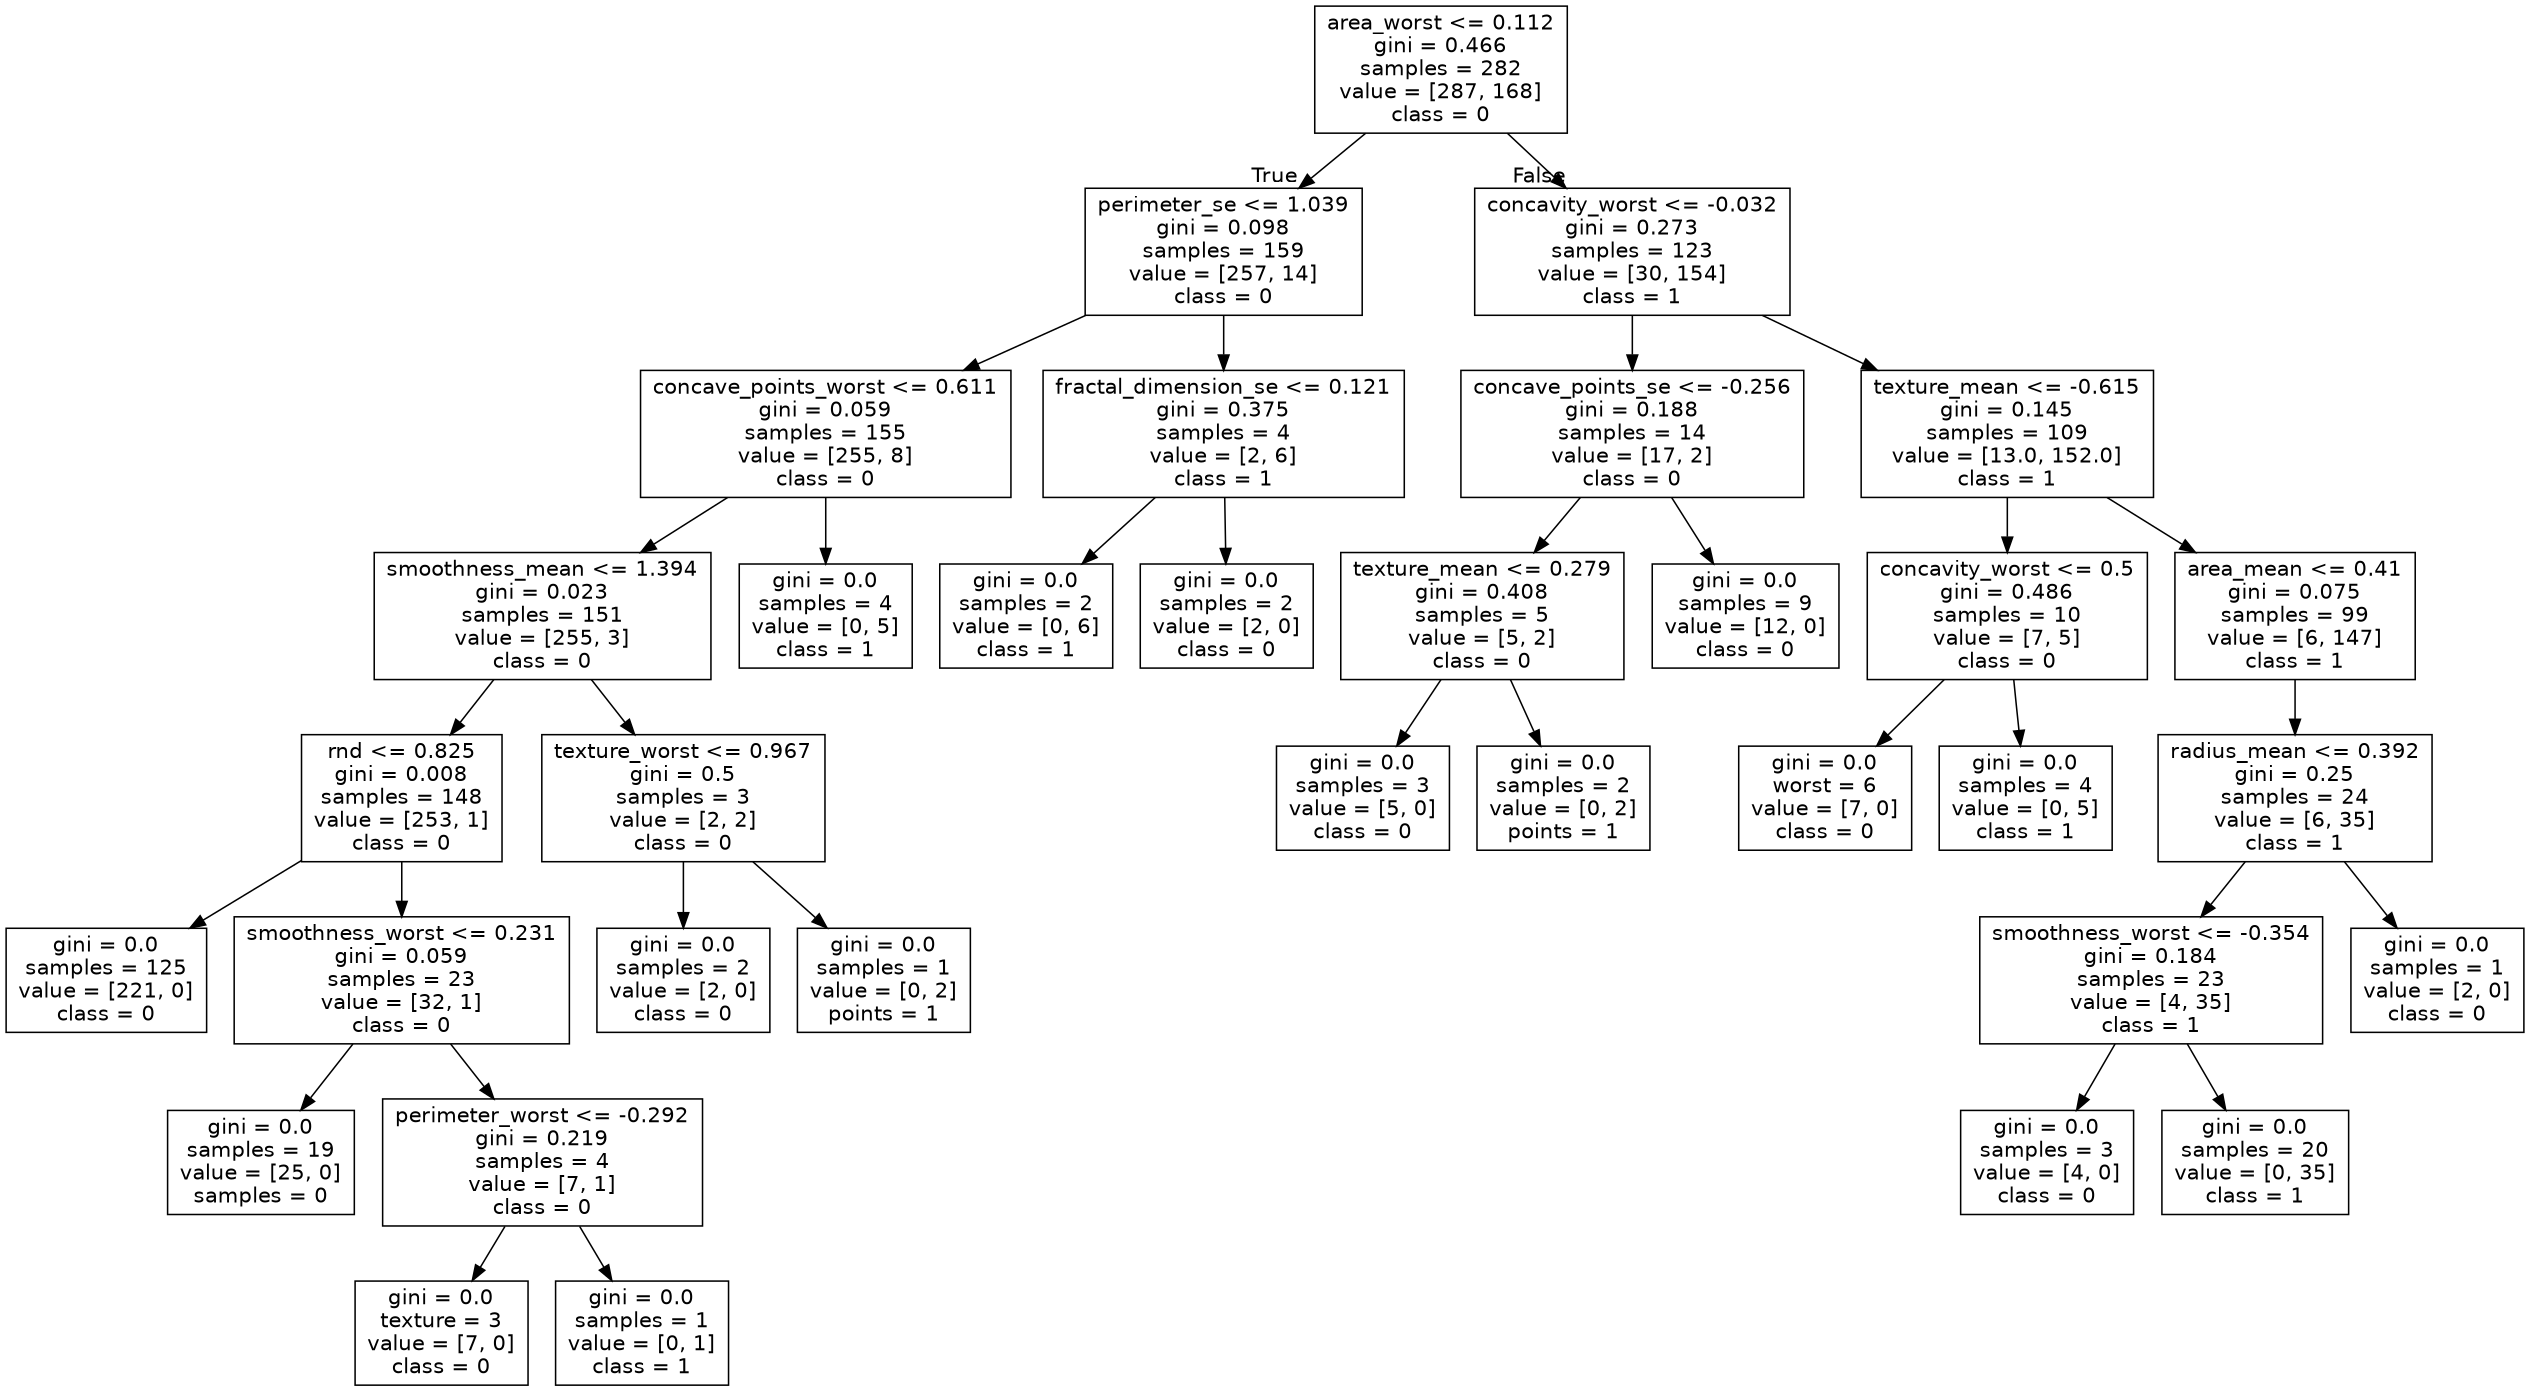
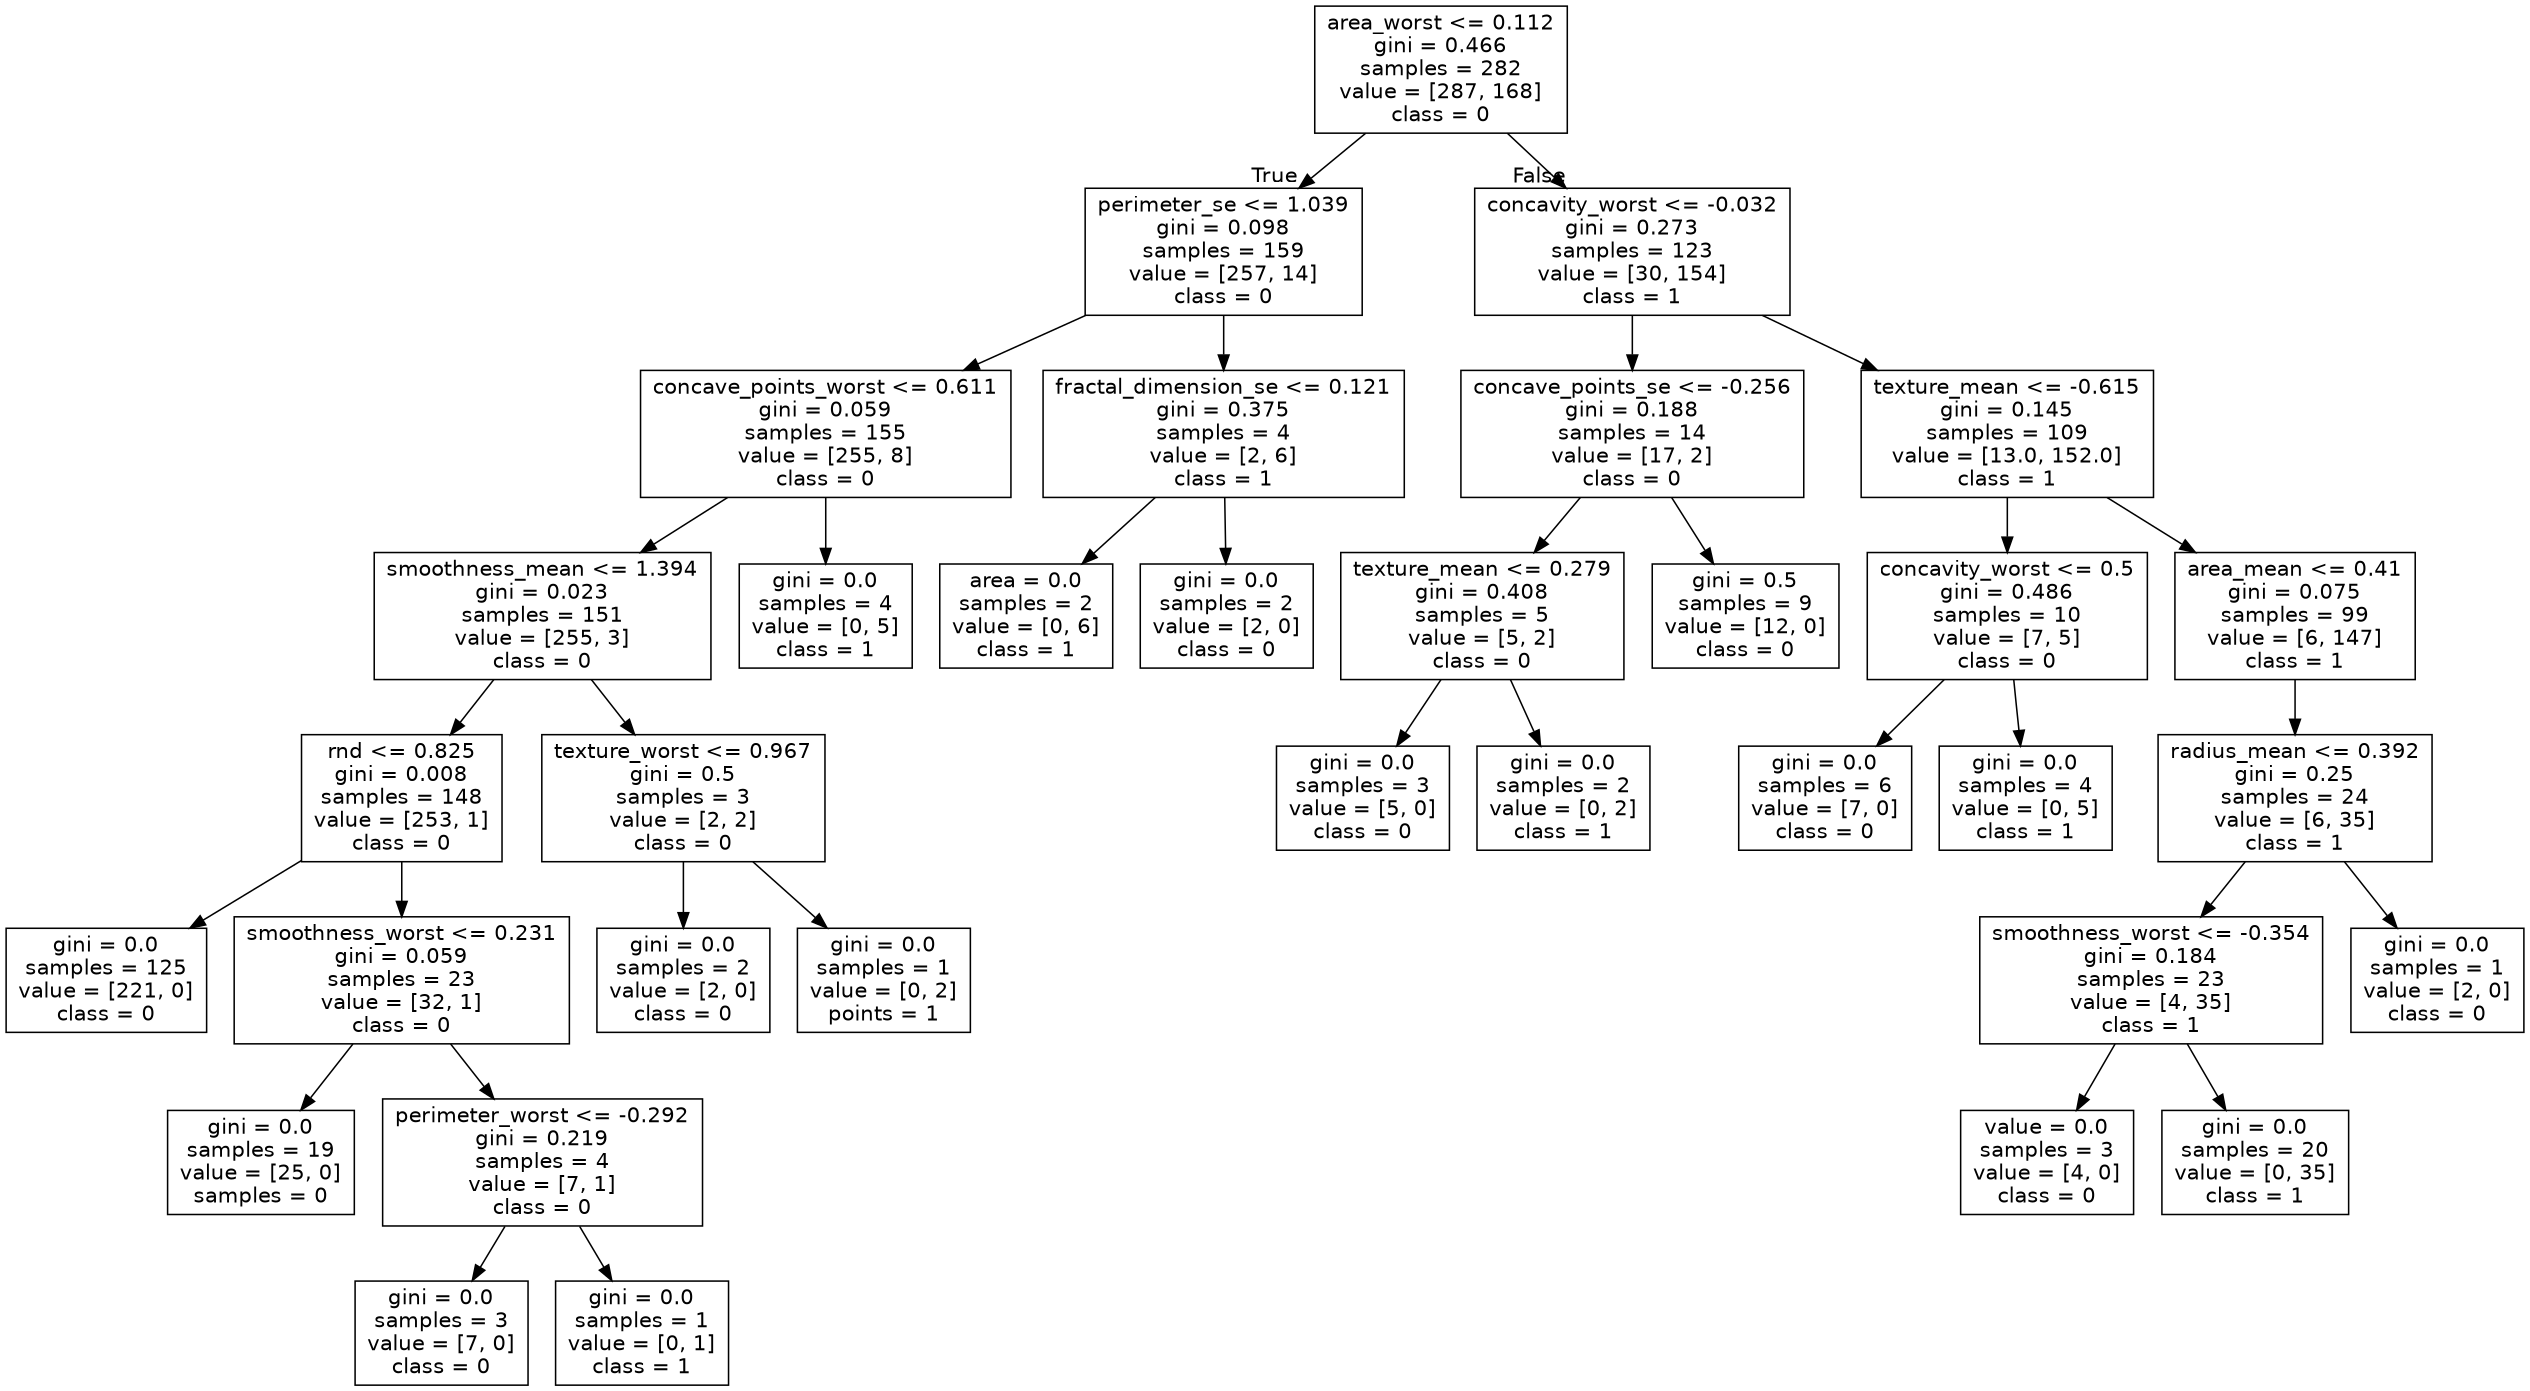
(1026, 616) -> (1026, 616)
(1746, 616) -> (1746, 616)
(1563, 798) -> (1563, 798)
(1825, 798) -> (1825, 798)
(2047, 1162) -> (2047, 1162)
(442, 1333) -> (442, 1333)
